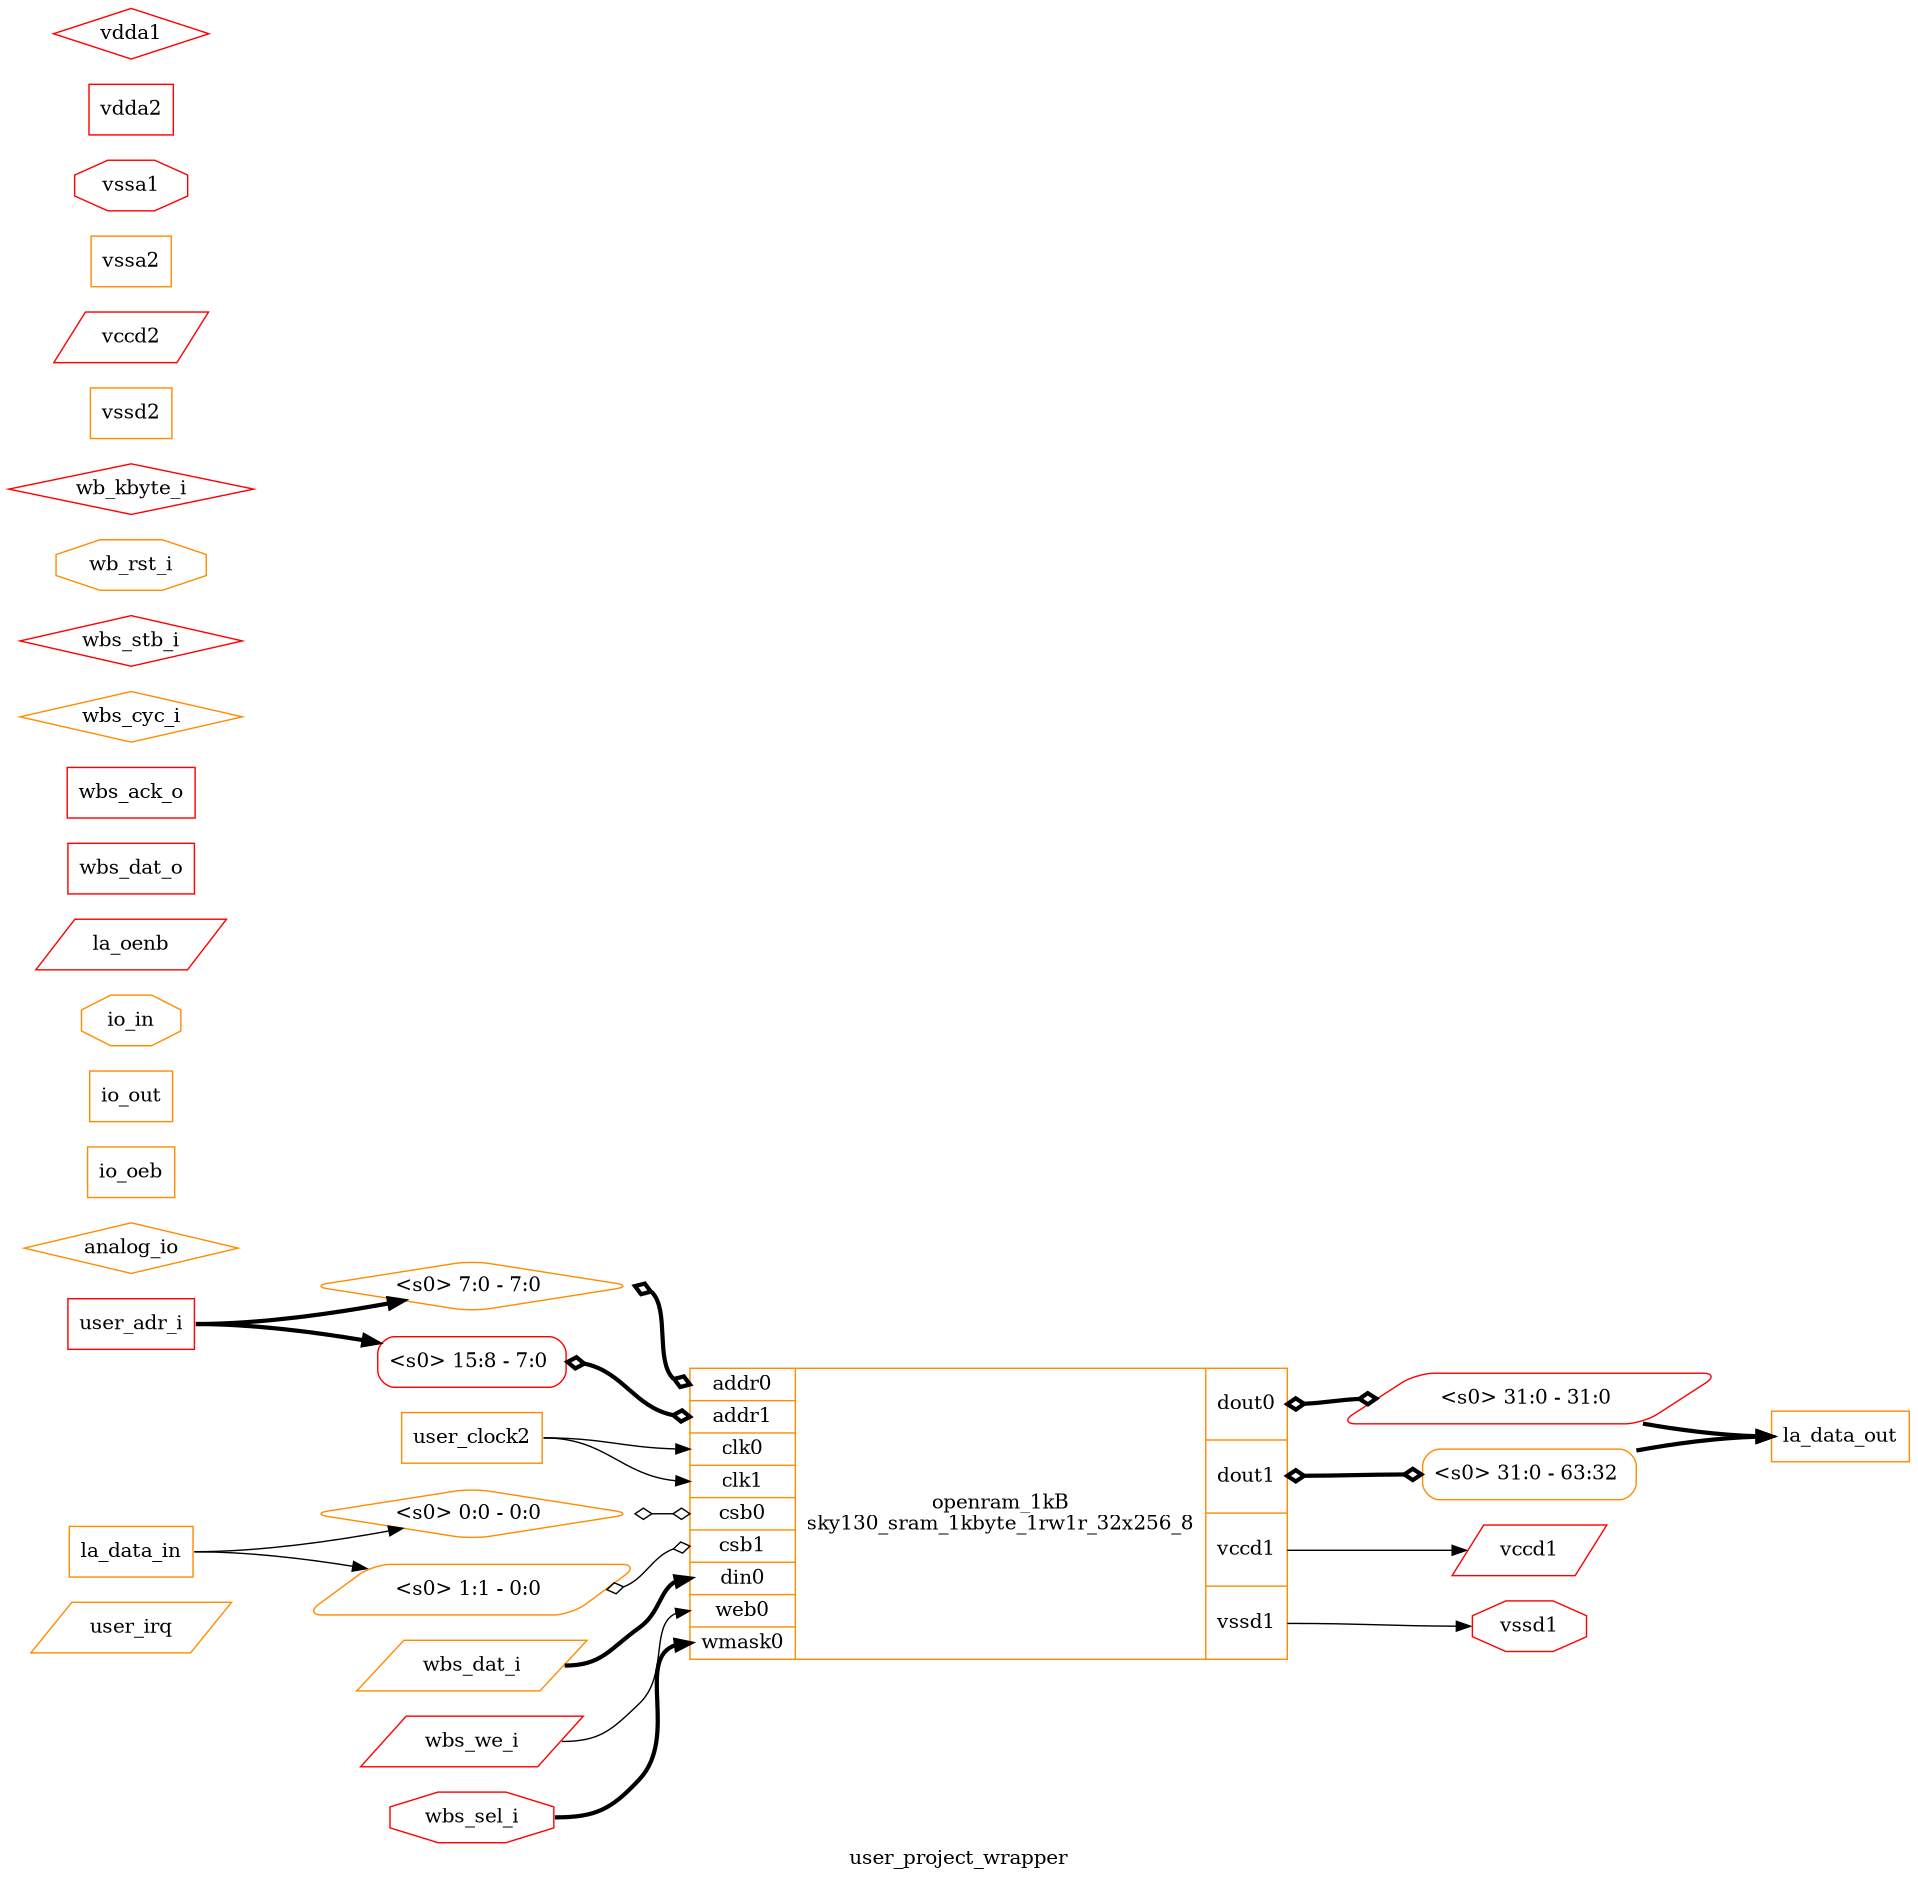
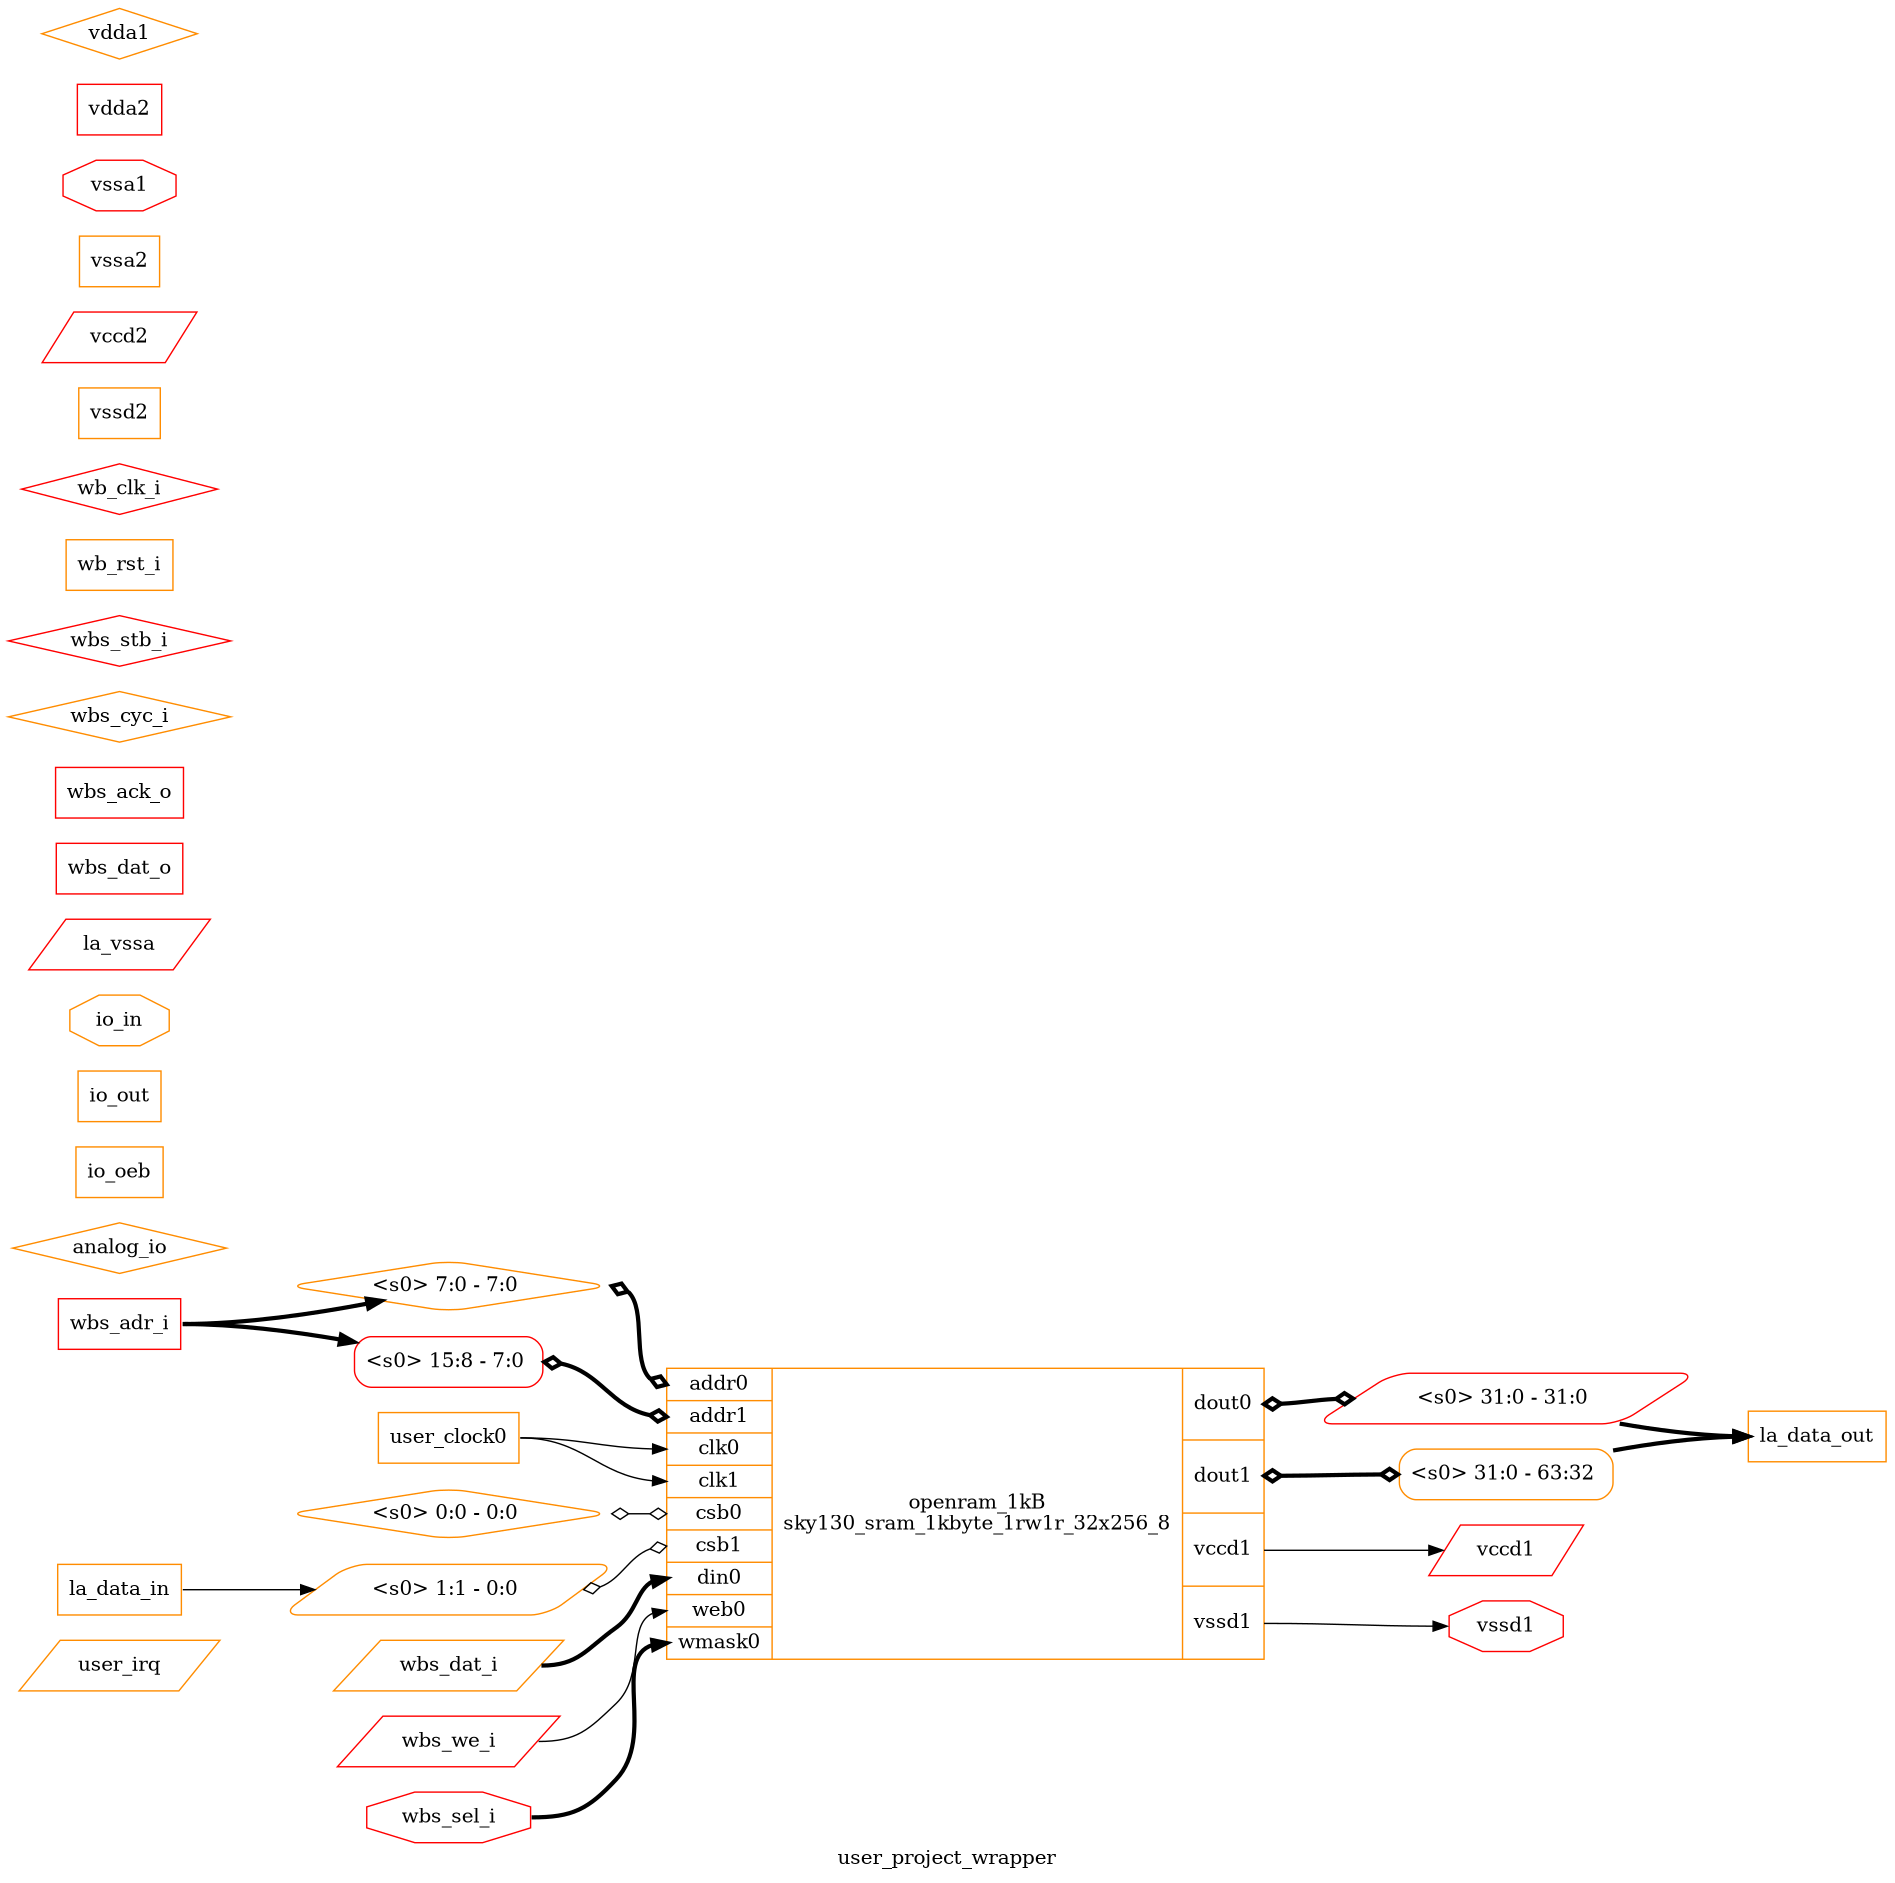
(131, 34) -> (120, 34)
(131, 489) -> (120, 489)
(131, 565) -> (120, 565)
(131, 945) -> (120, 945)
(131, 1324) -> (120, 1324)
(472, 1438) -> (449, 1438)
(292, 1546) -> none
